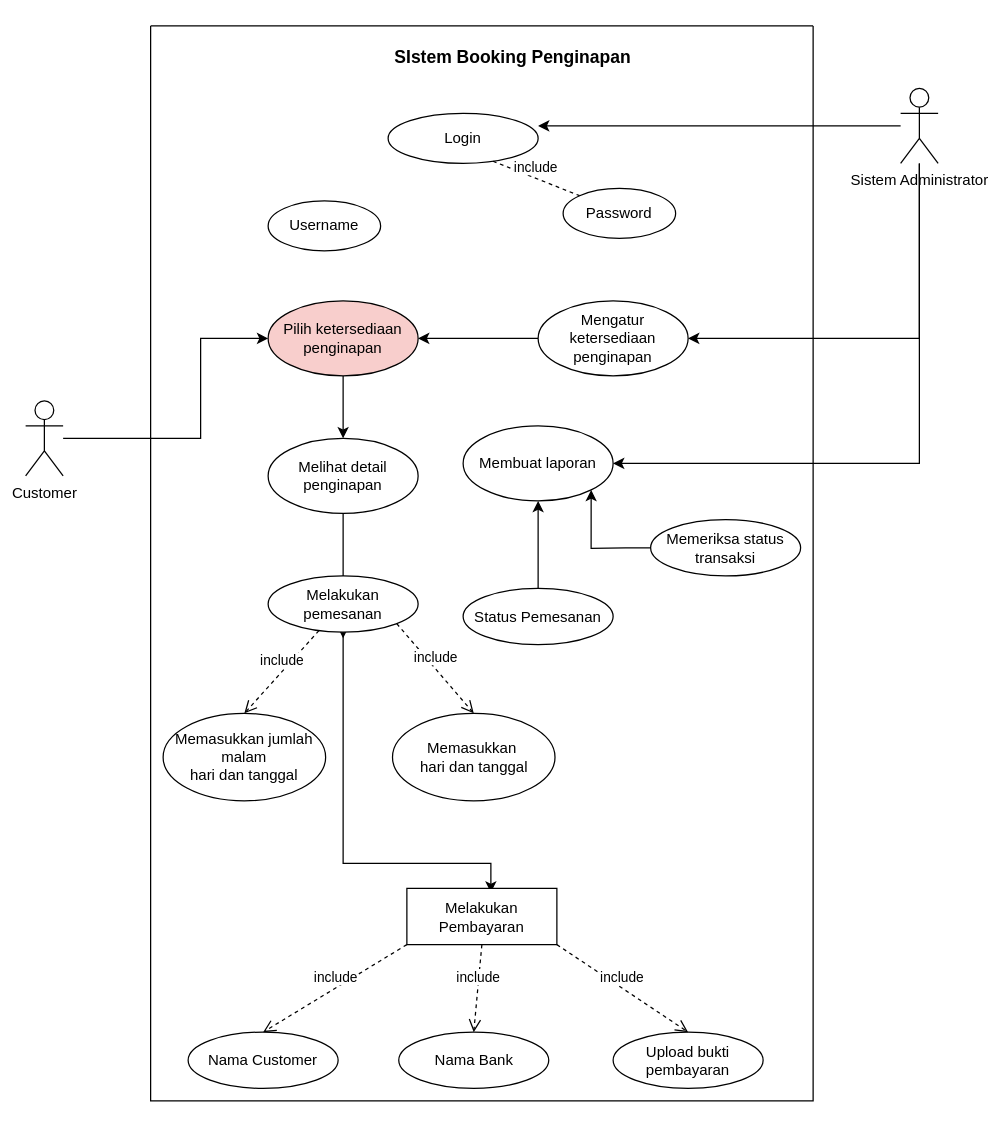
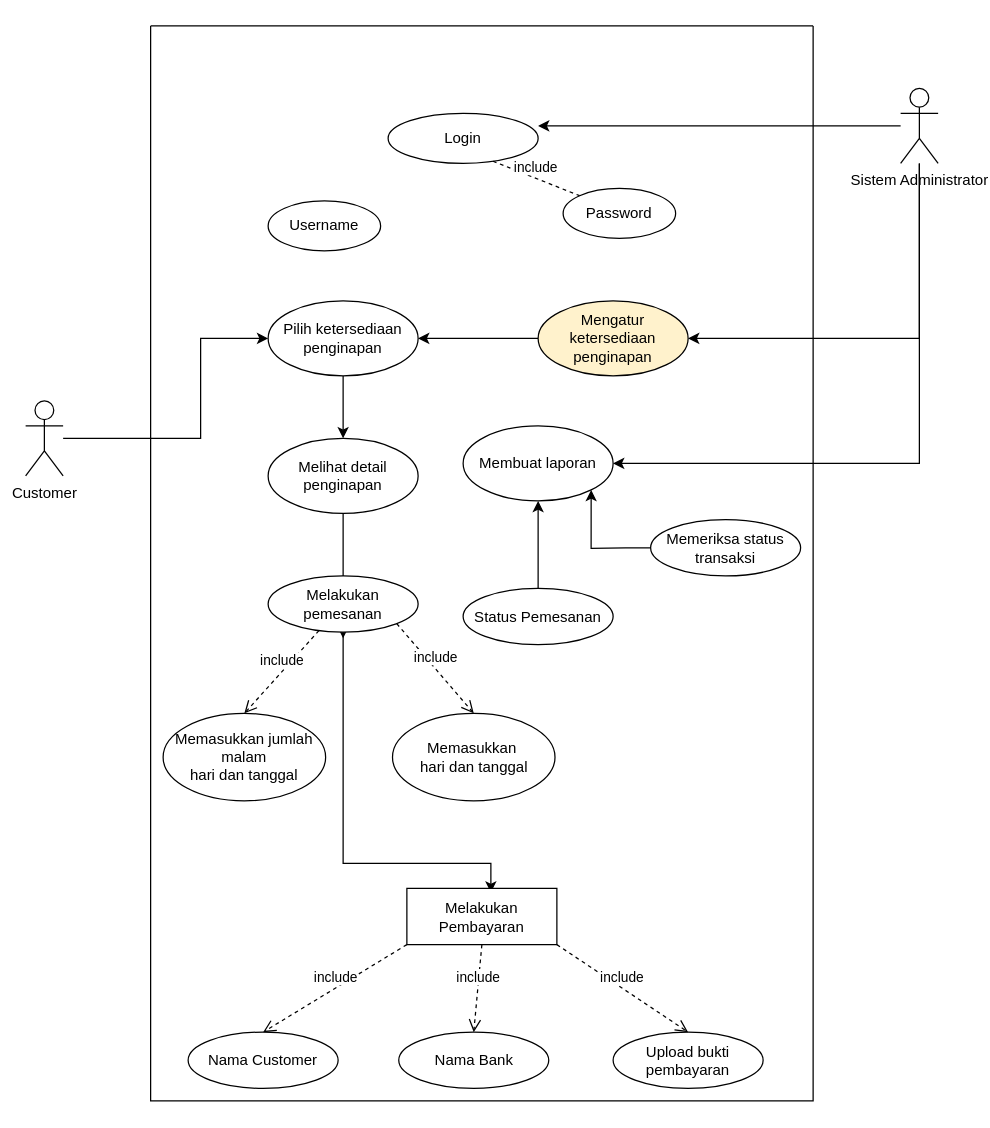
(513, 57) -> none
(343, 338) -> (343, 338)
(613, 338) -> (613, 338)
